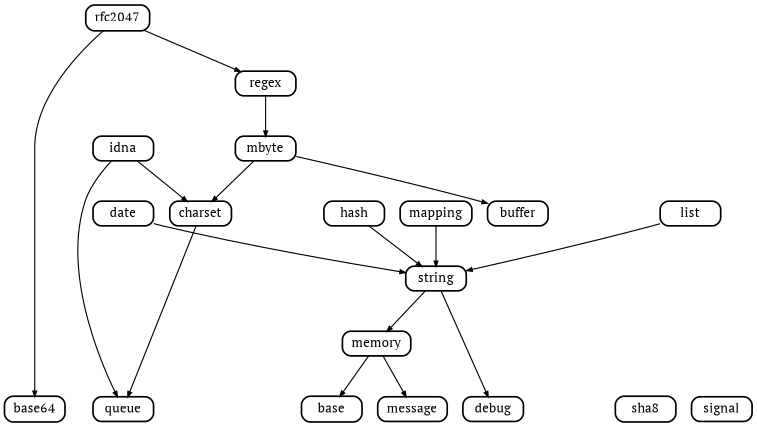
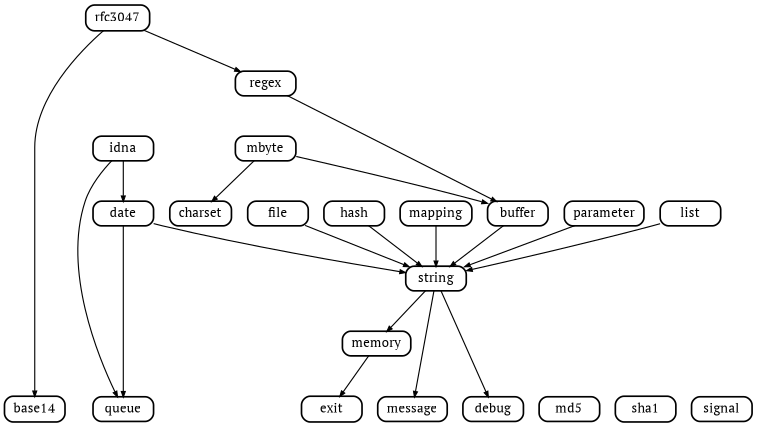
(118, 18) -> (118, 18)
(266, 113) -> (389, 147)
(160, 179) -> (123, 178)
none -> (278, 214)
none -> (604, 214)
none -> (479, 244)
(163, 309) -> (123, 308)
(393, 374) -> (425, 341)
(35, 409) -> (35, 409)
(332, 409) -> (332, 409)
none -> (569, 409)
(646, 409) -> (646, 409)
